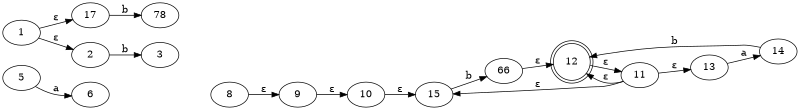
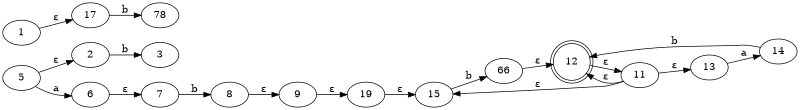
(53, 43) -> (53, 68)
none -> (160, 95)
(366, 95) -> (366, 95)
